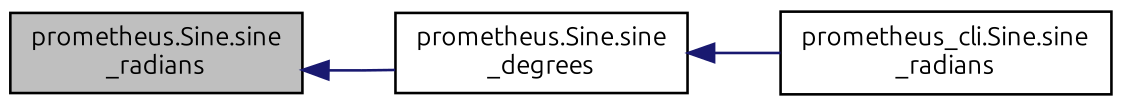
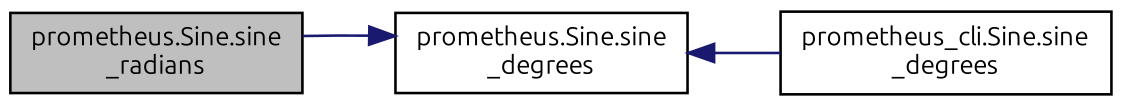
(946, 53) -> (946, 53)
(362, 70) -> (336, 36)
